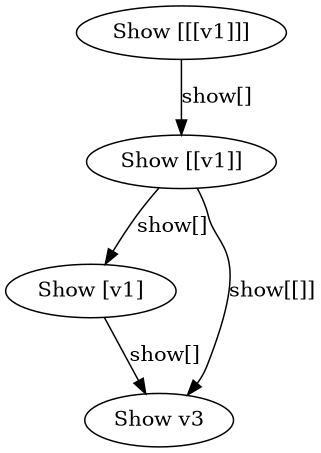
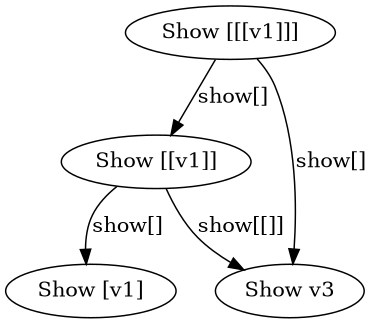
(121, 349) -> (291, 150)
